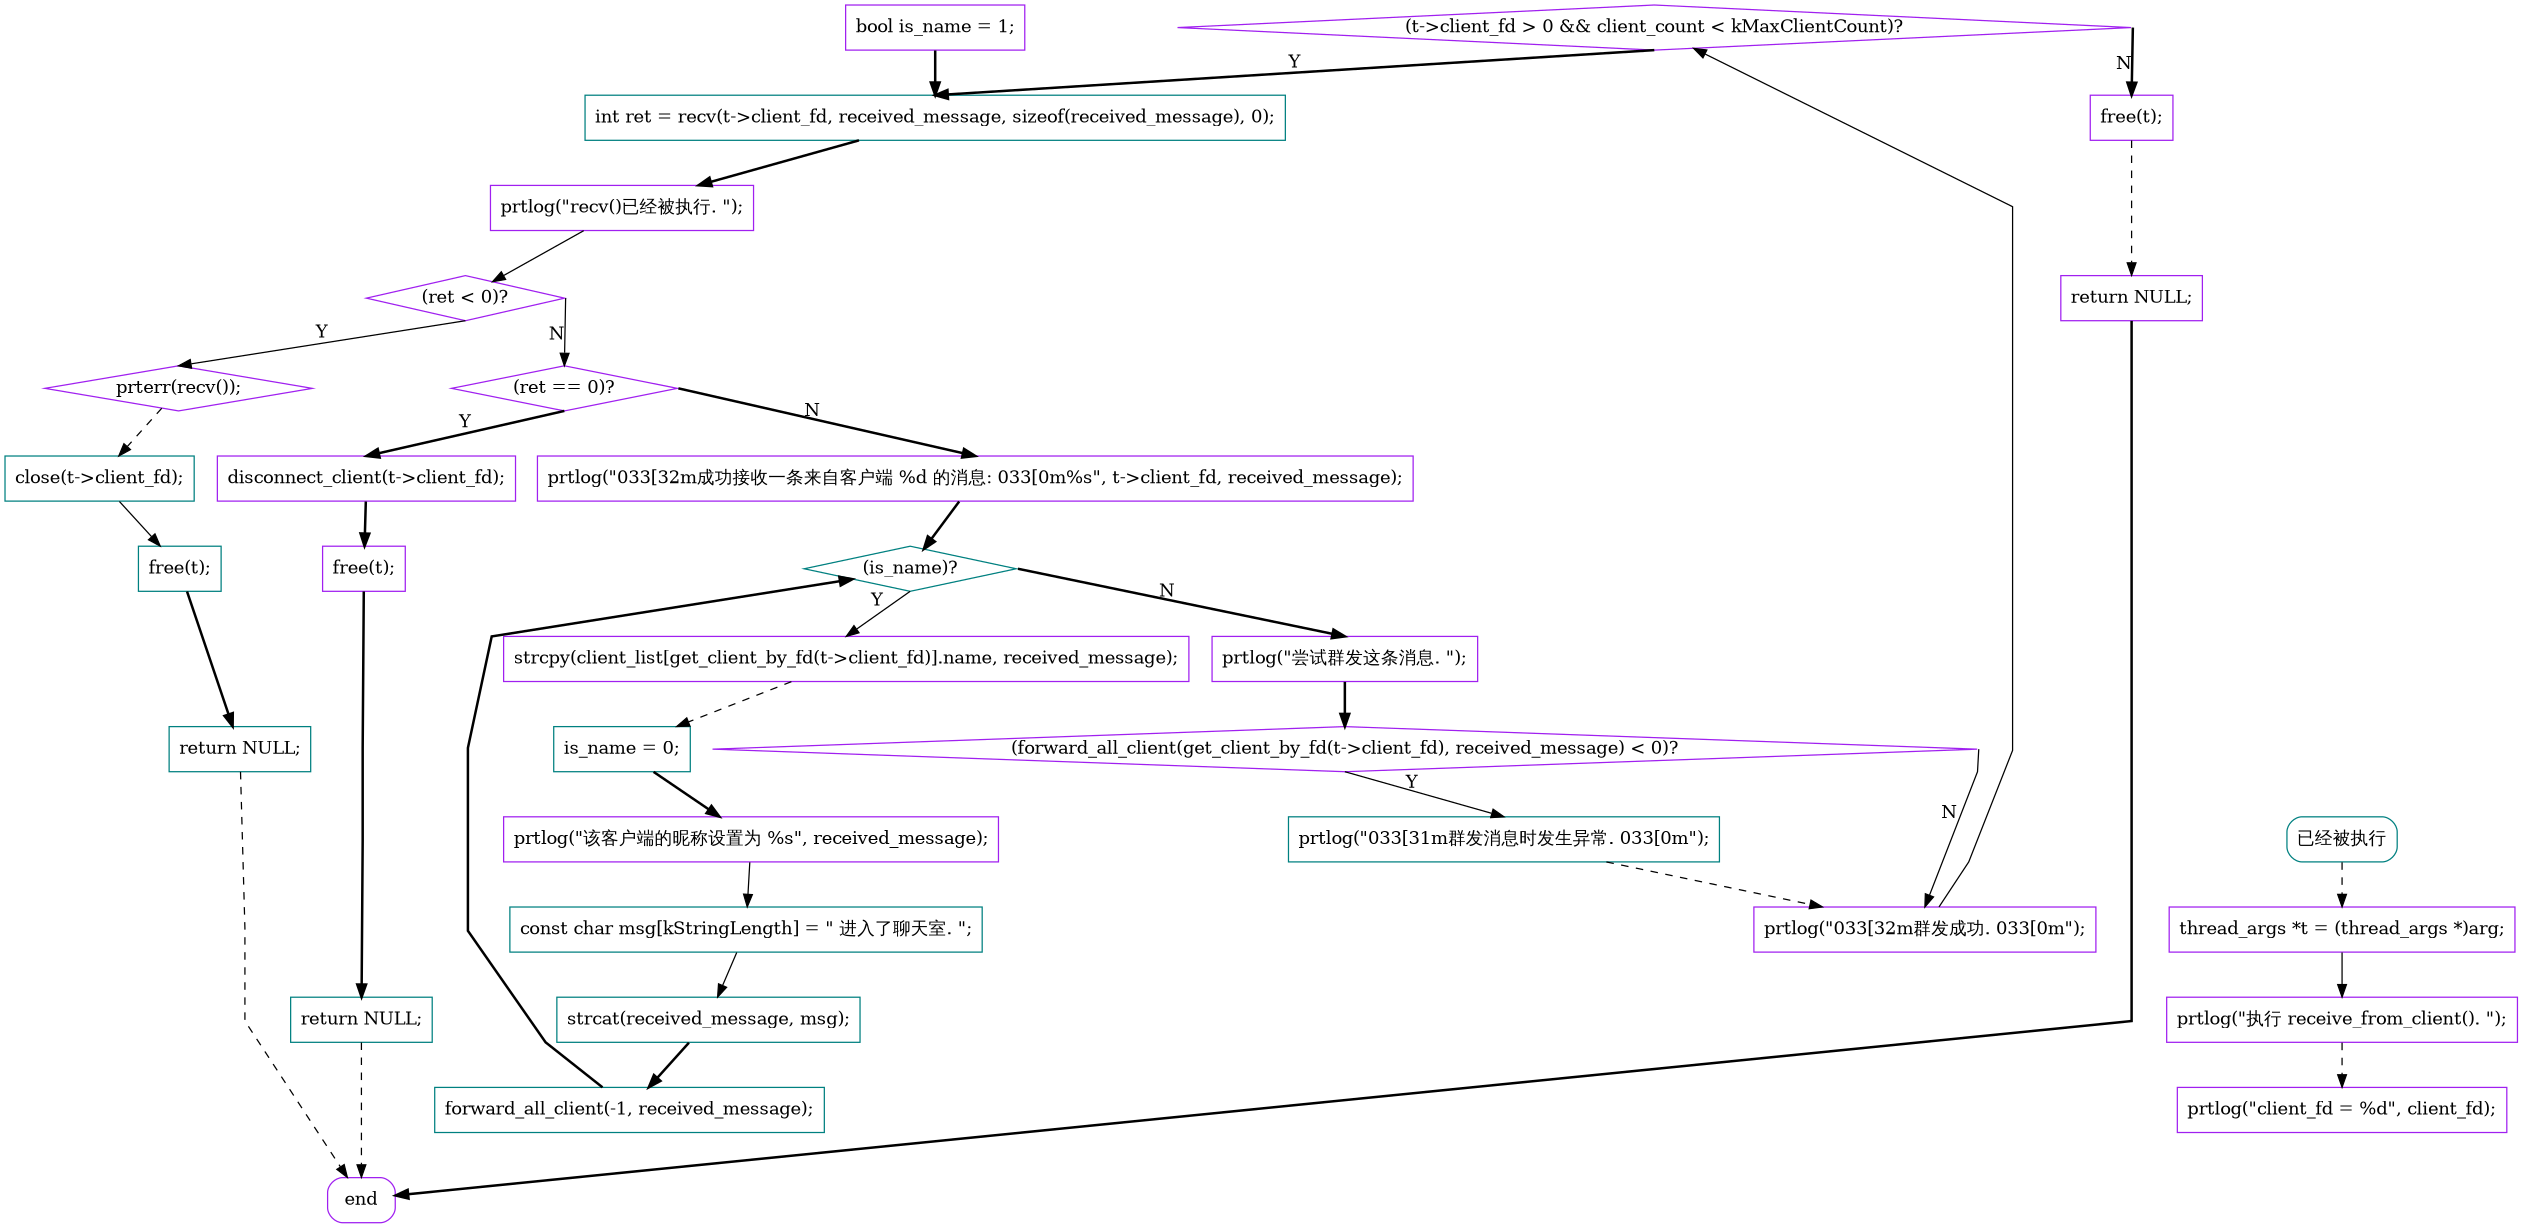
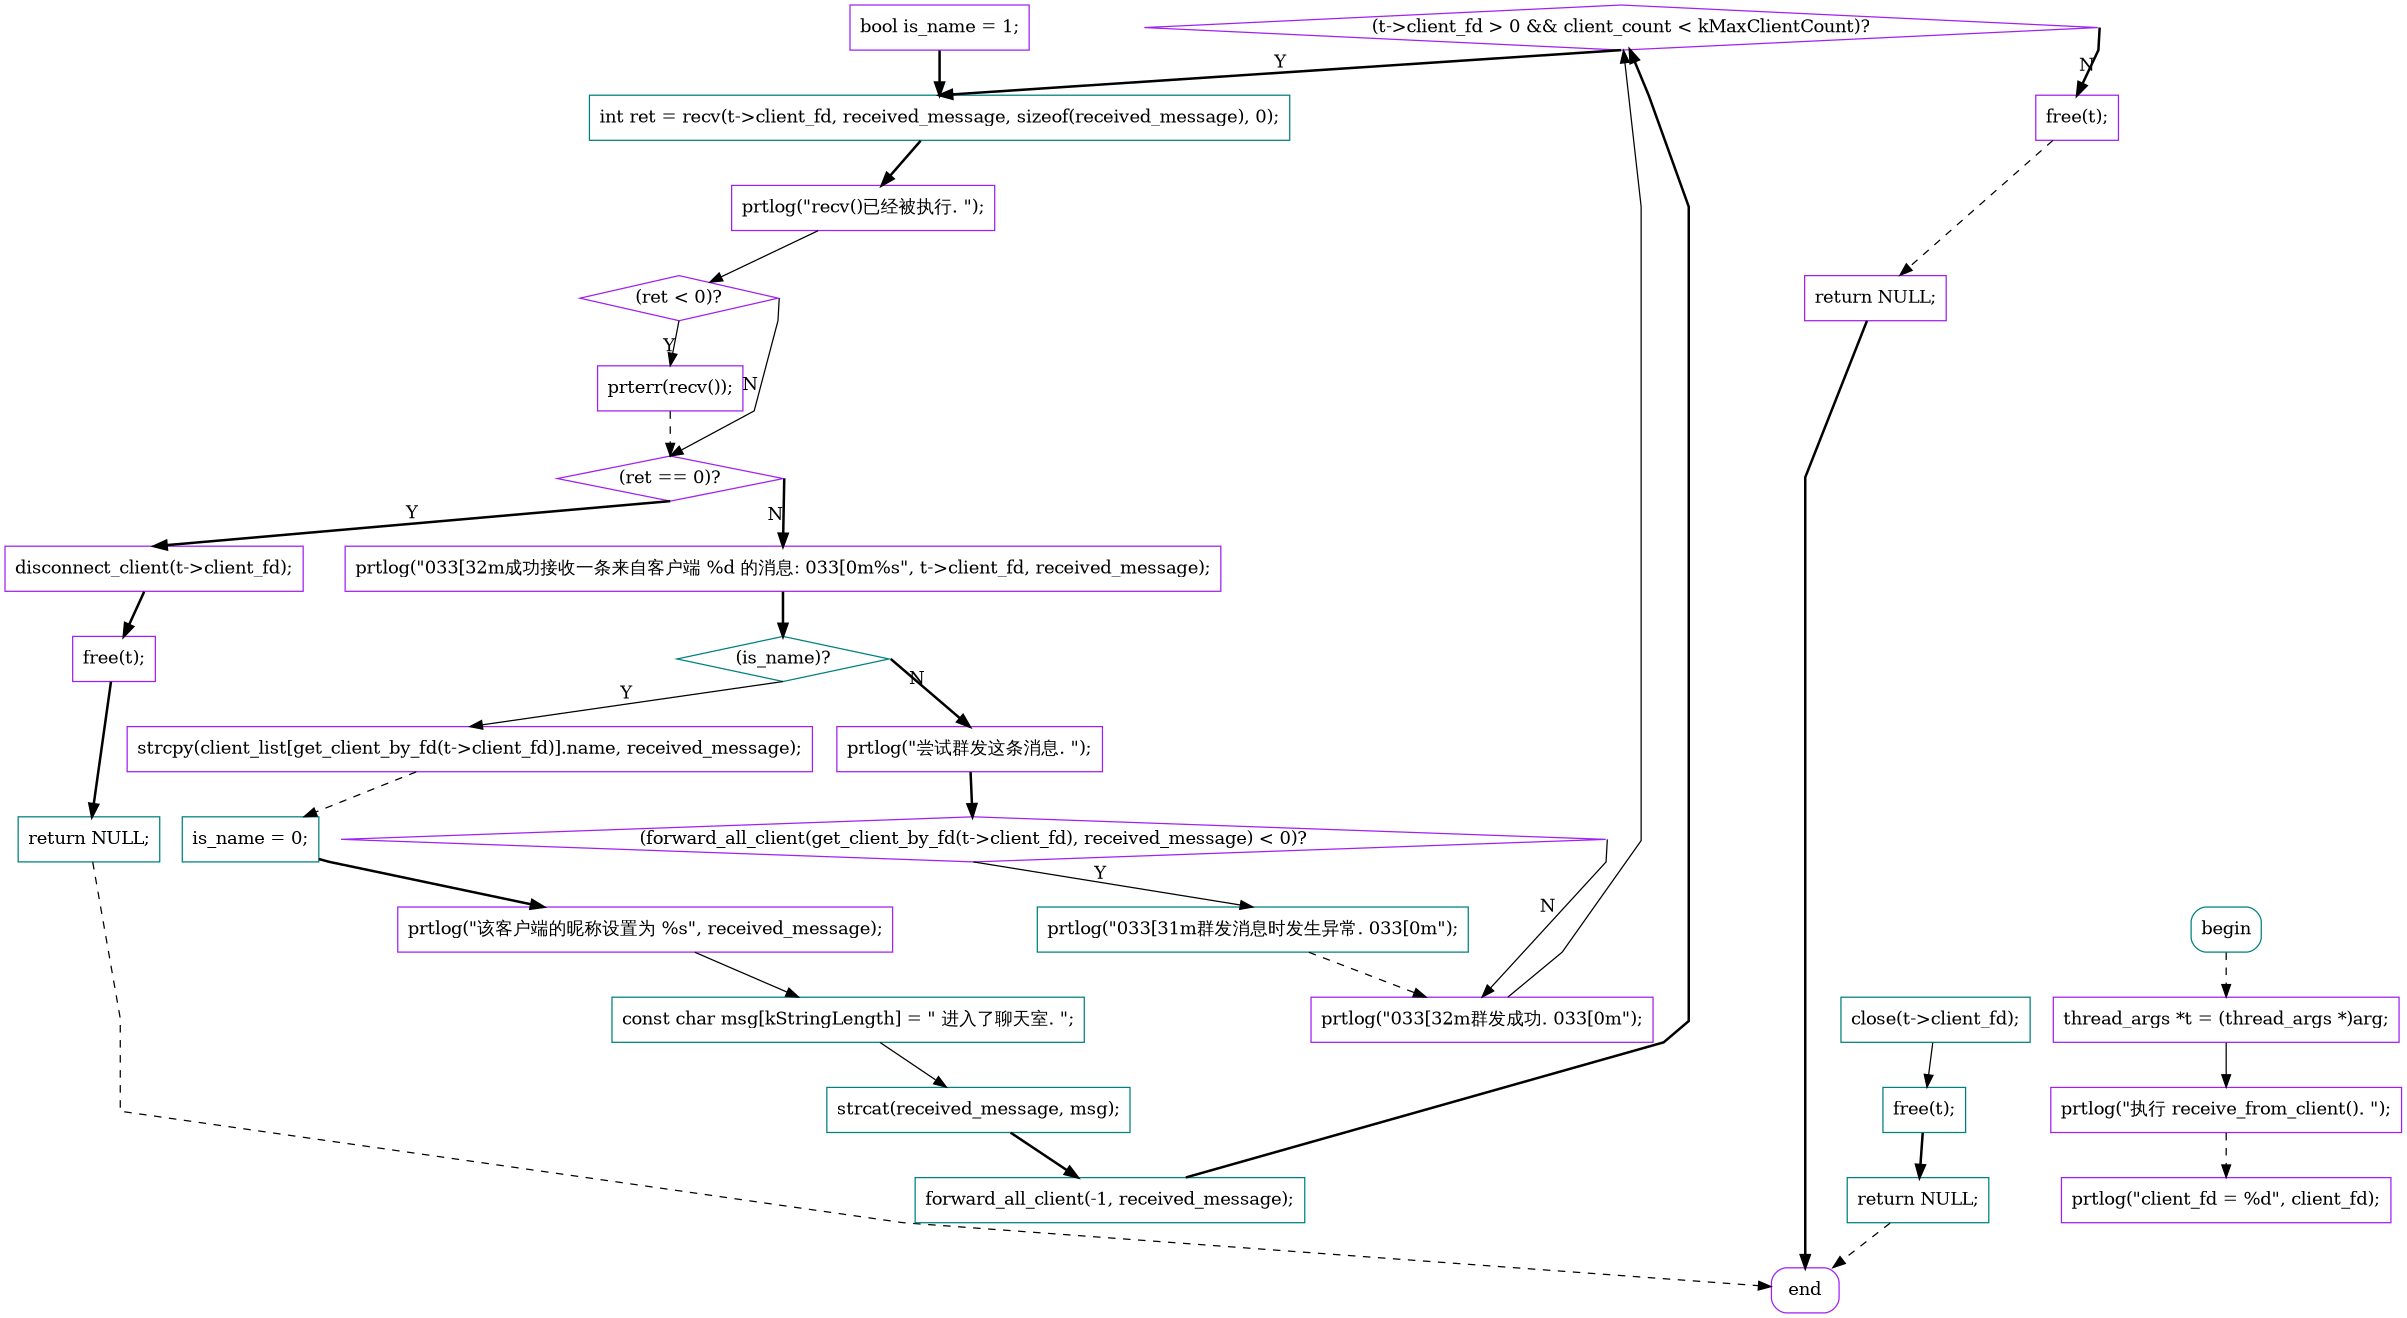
(179, 388) -> (670, 388)
(145, 427) -> (670, 427)
(476, 711) -> (1689, 801)
(2342, 839) -> (2226, 930)
